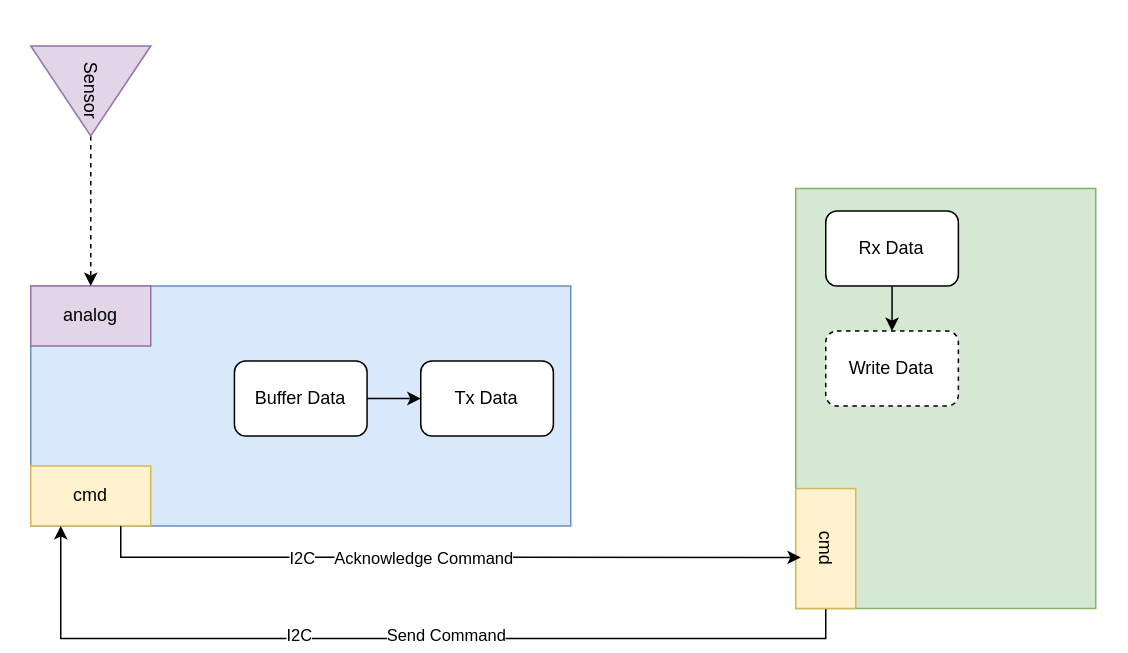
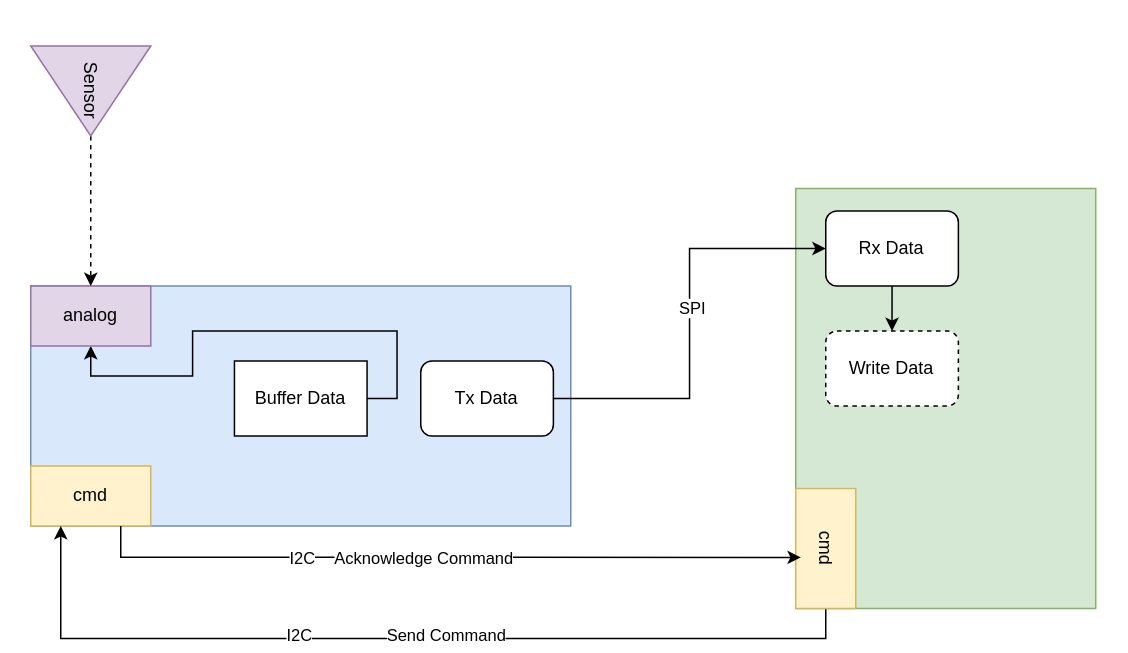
none -> (690, 328)
(301, 398) -> (301, 398)
(402, 398) -> (247, 331)
